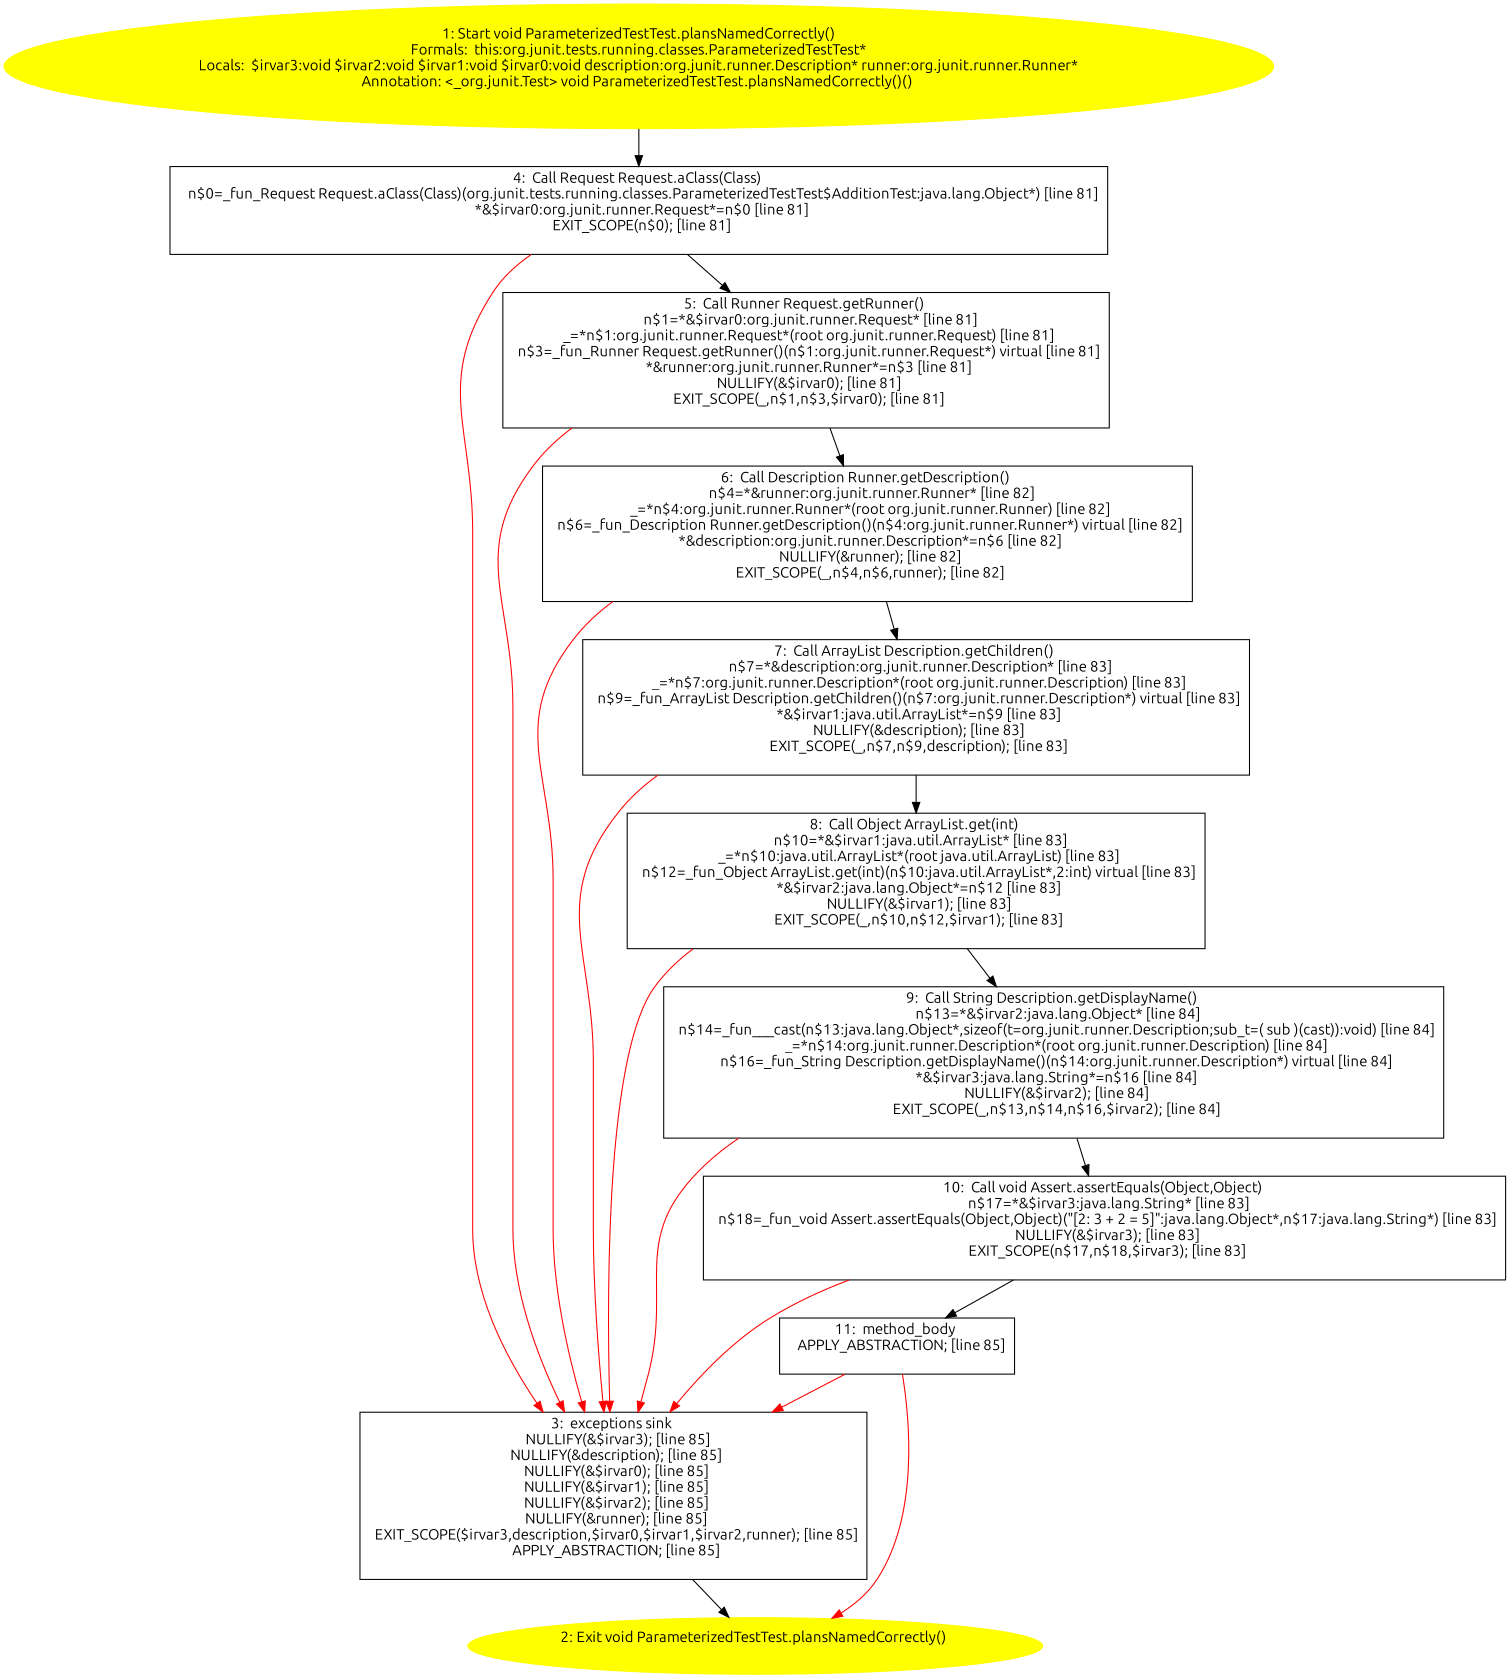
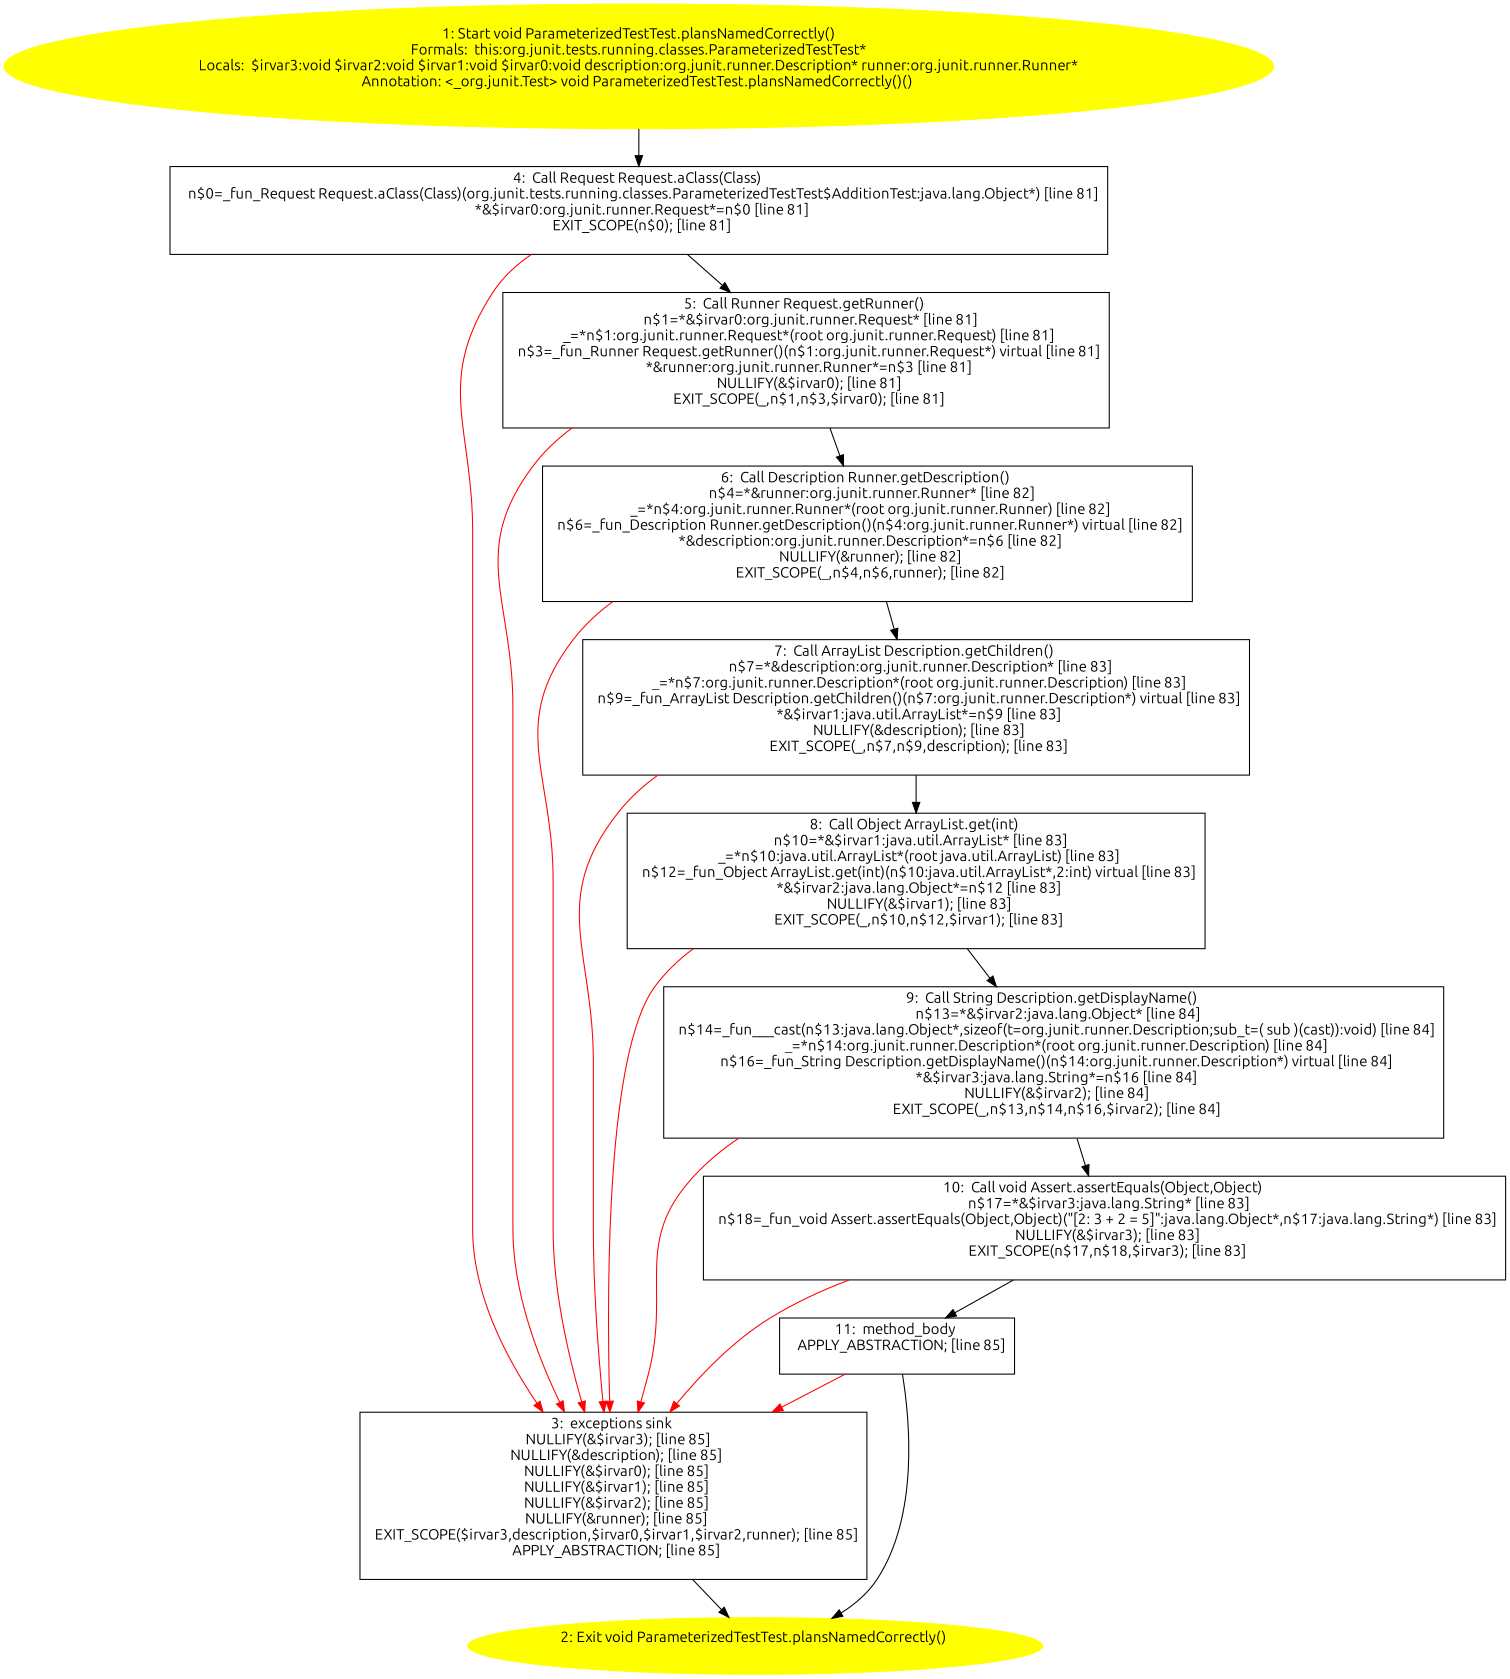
(904, 1504) -> (904, 1504)
